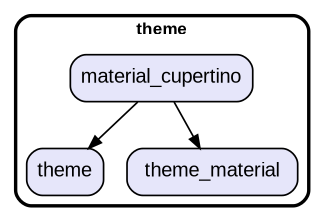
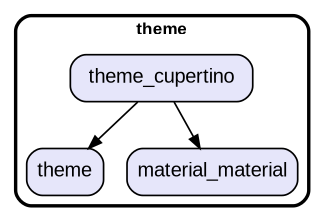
(162, 78) -> (162, 78)
(212, 172) -> (212, 172)
